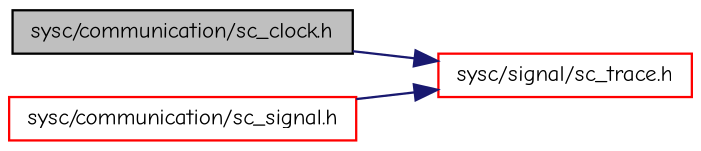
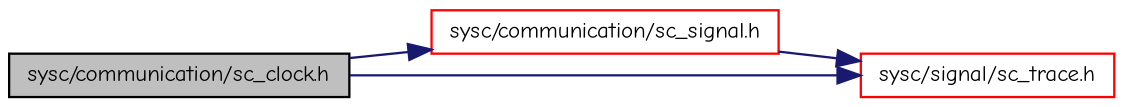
none -> (379, 55)
